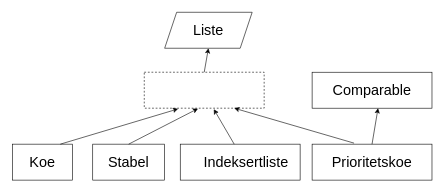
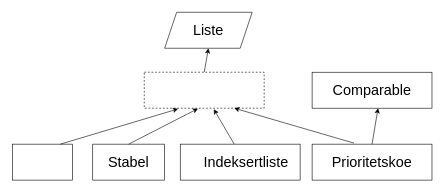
(42, 162) -> none
